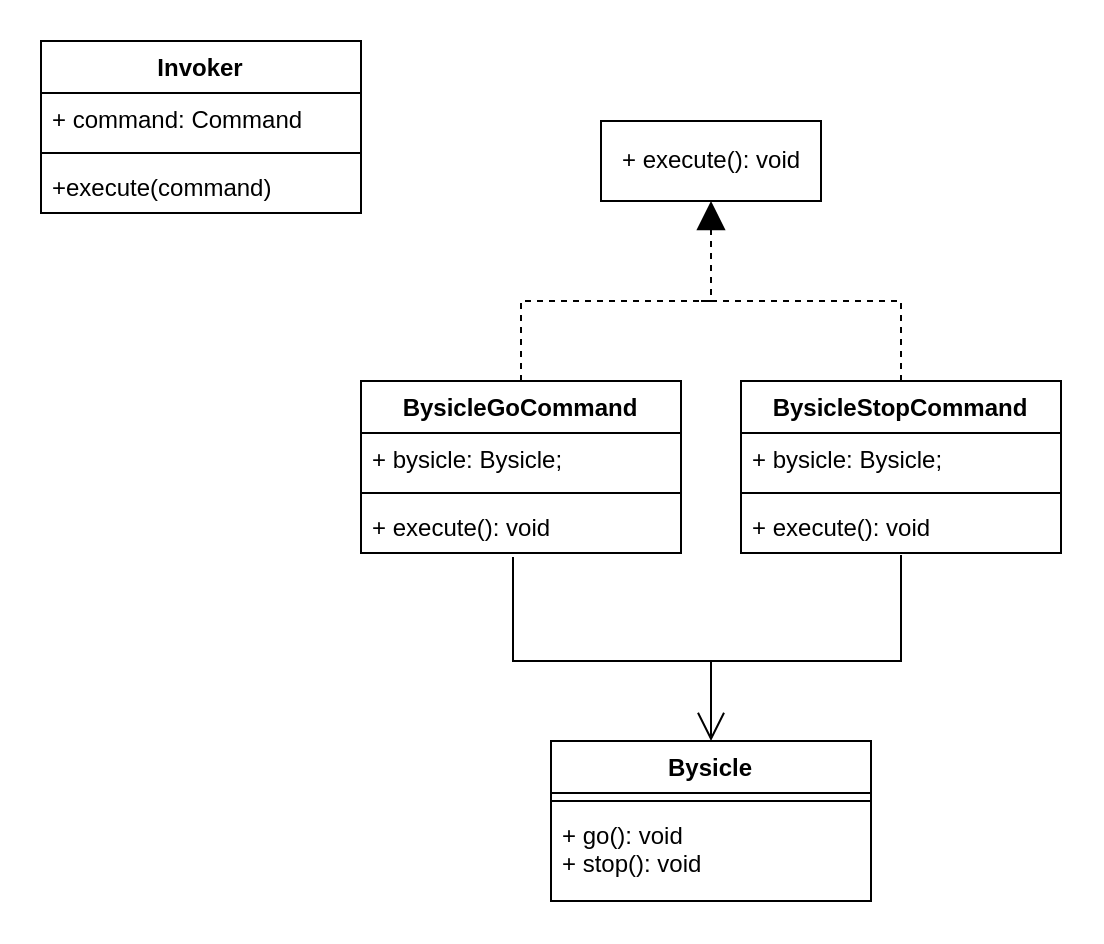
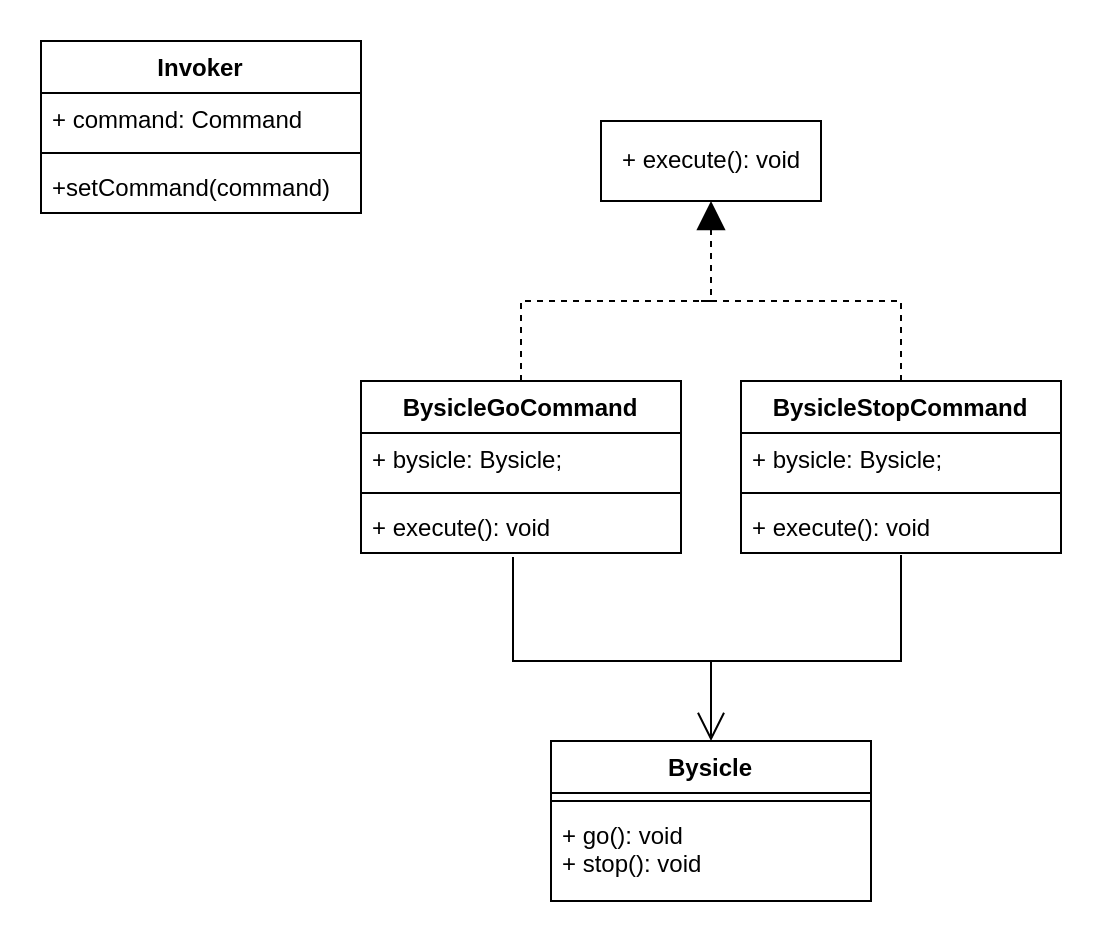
(166, 188) -> (186, 188)
